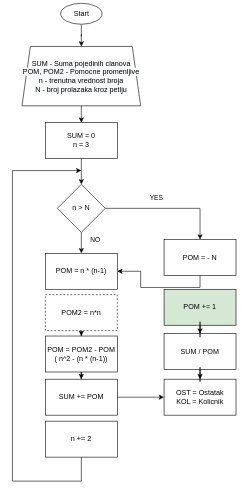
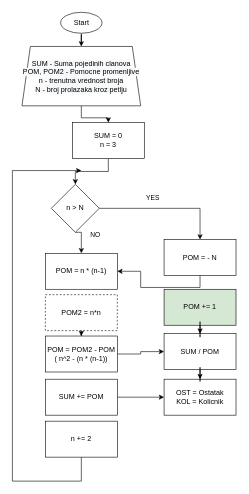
(81, 14) -> (81, 23)
(81, 141) -> (108, 141)
(81, 209) -> (75, 209)
(81, 370) -> (148, 352)
